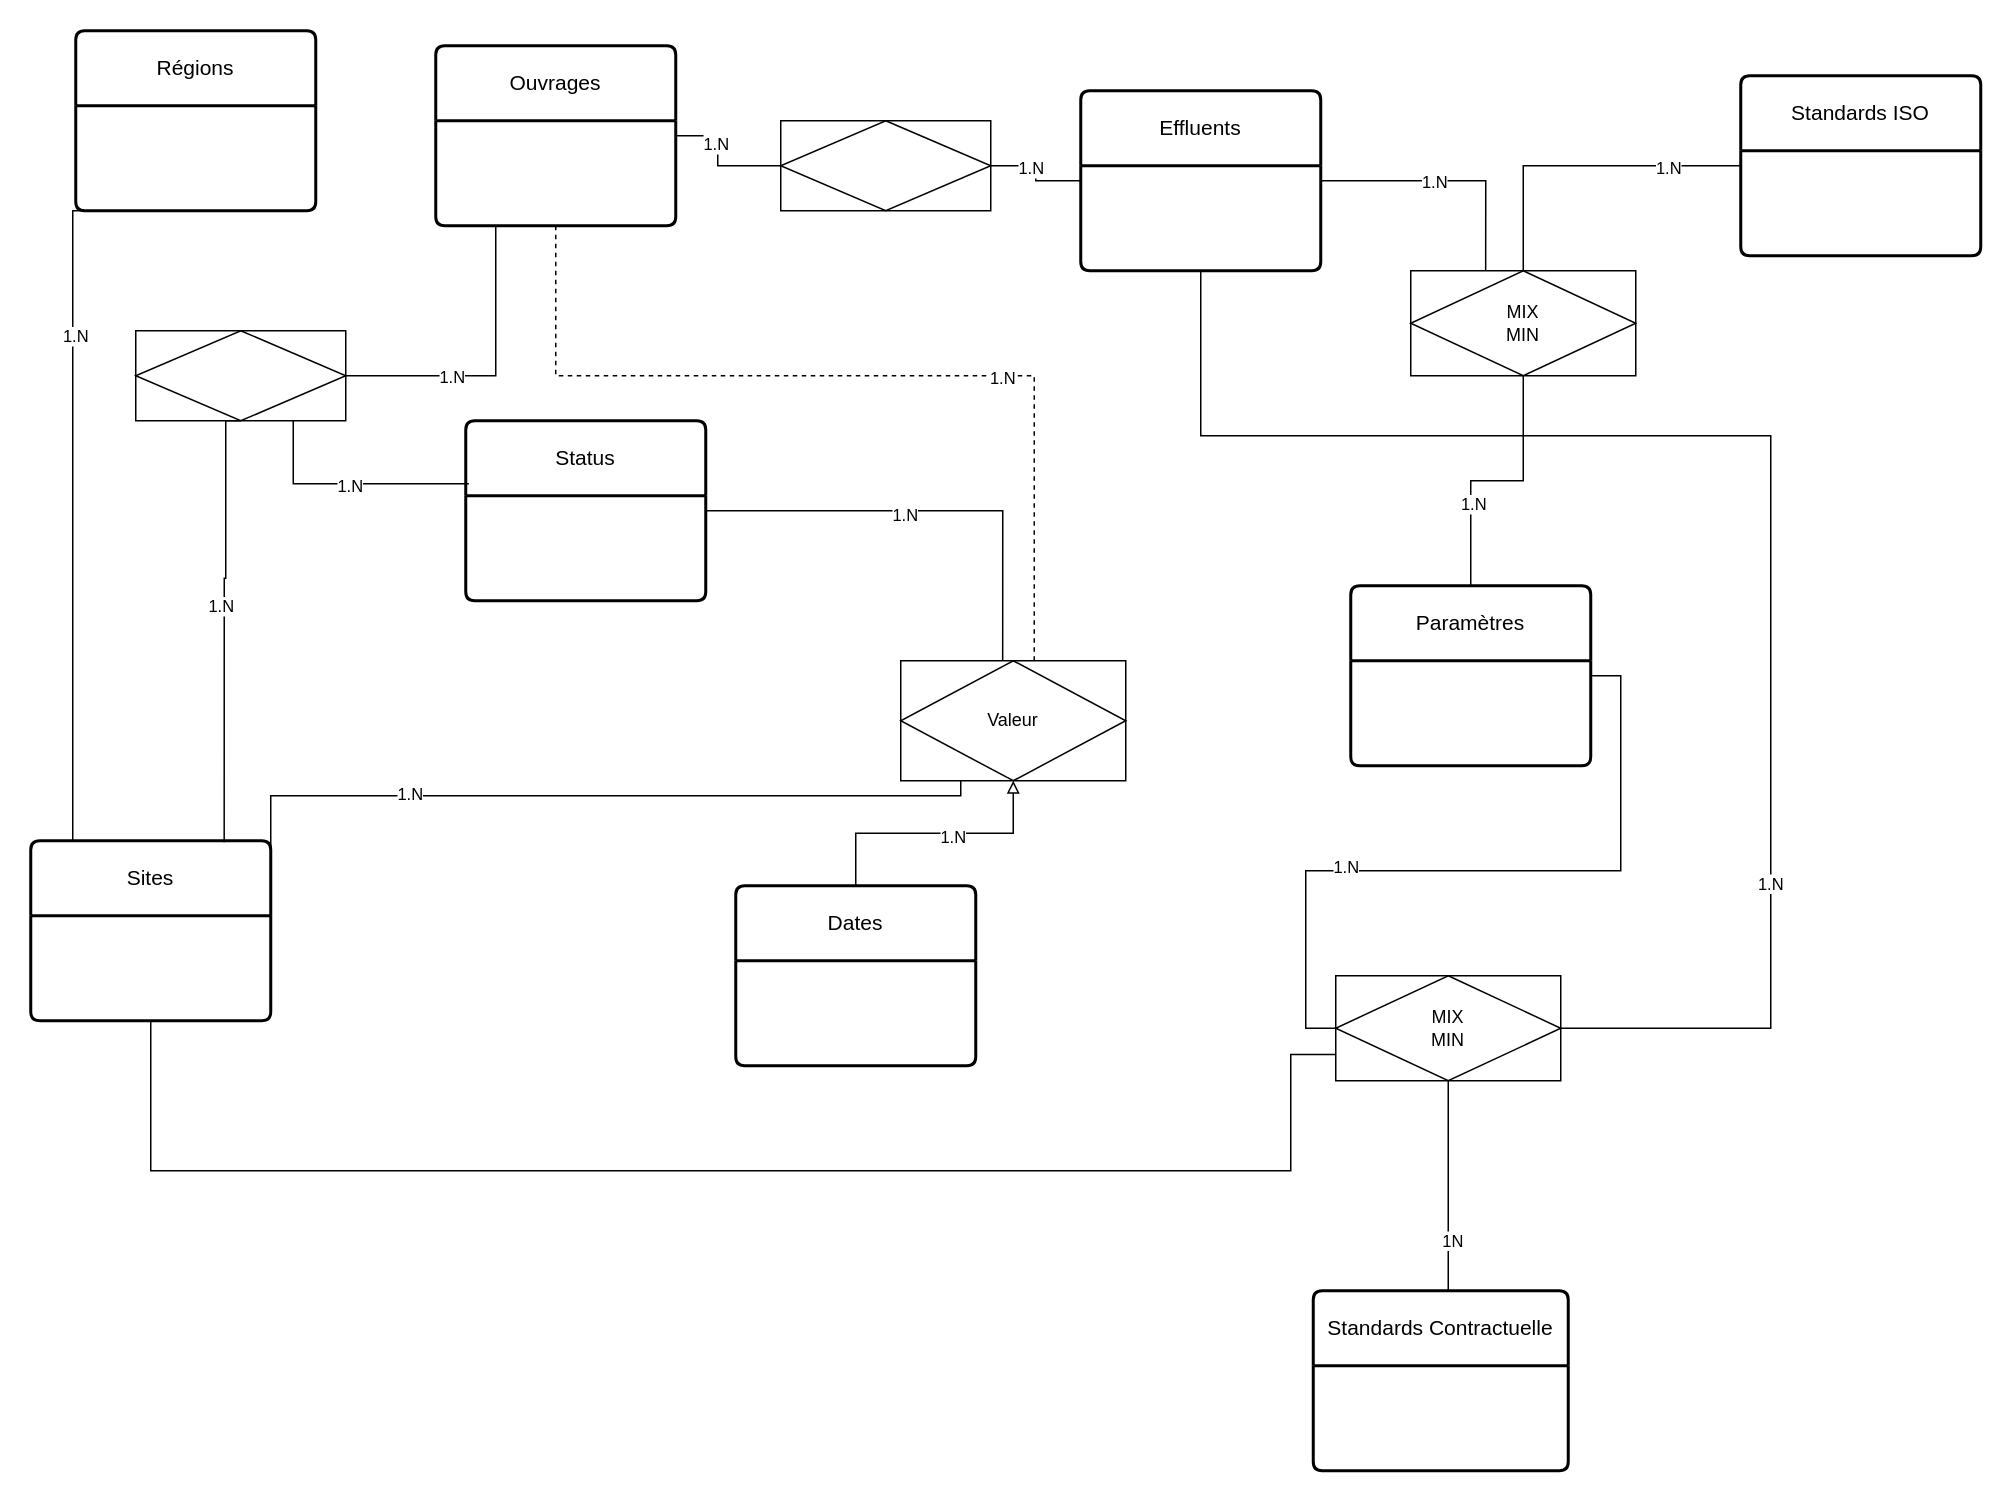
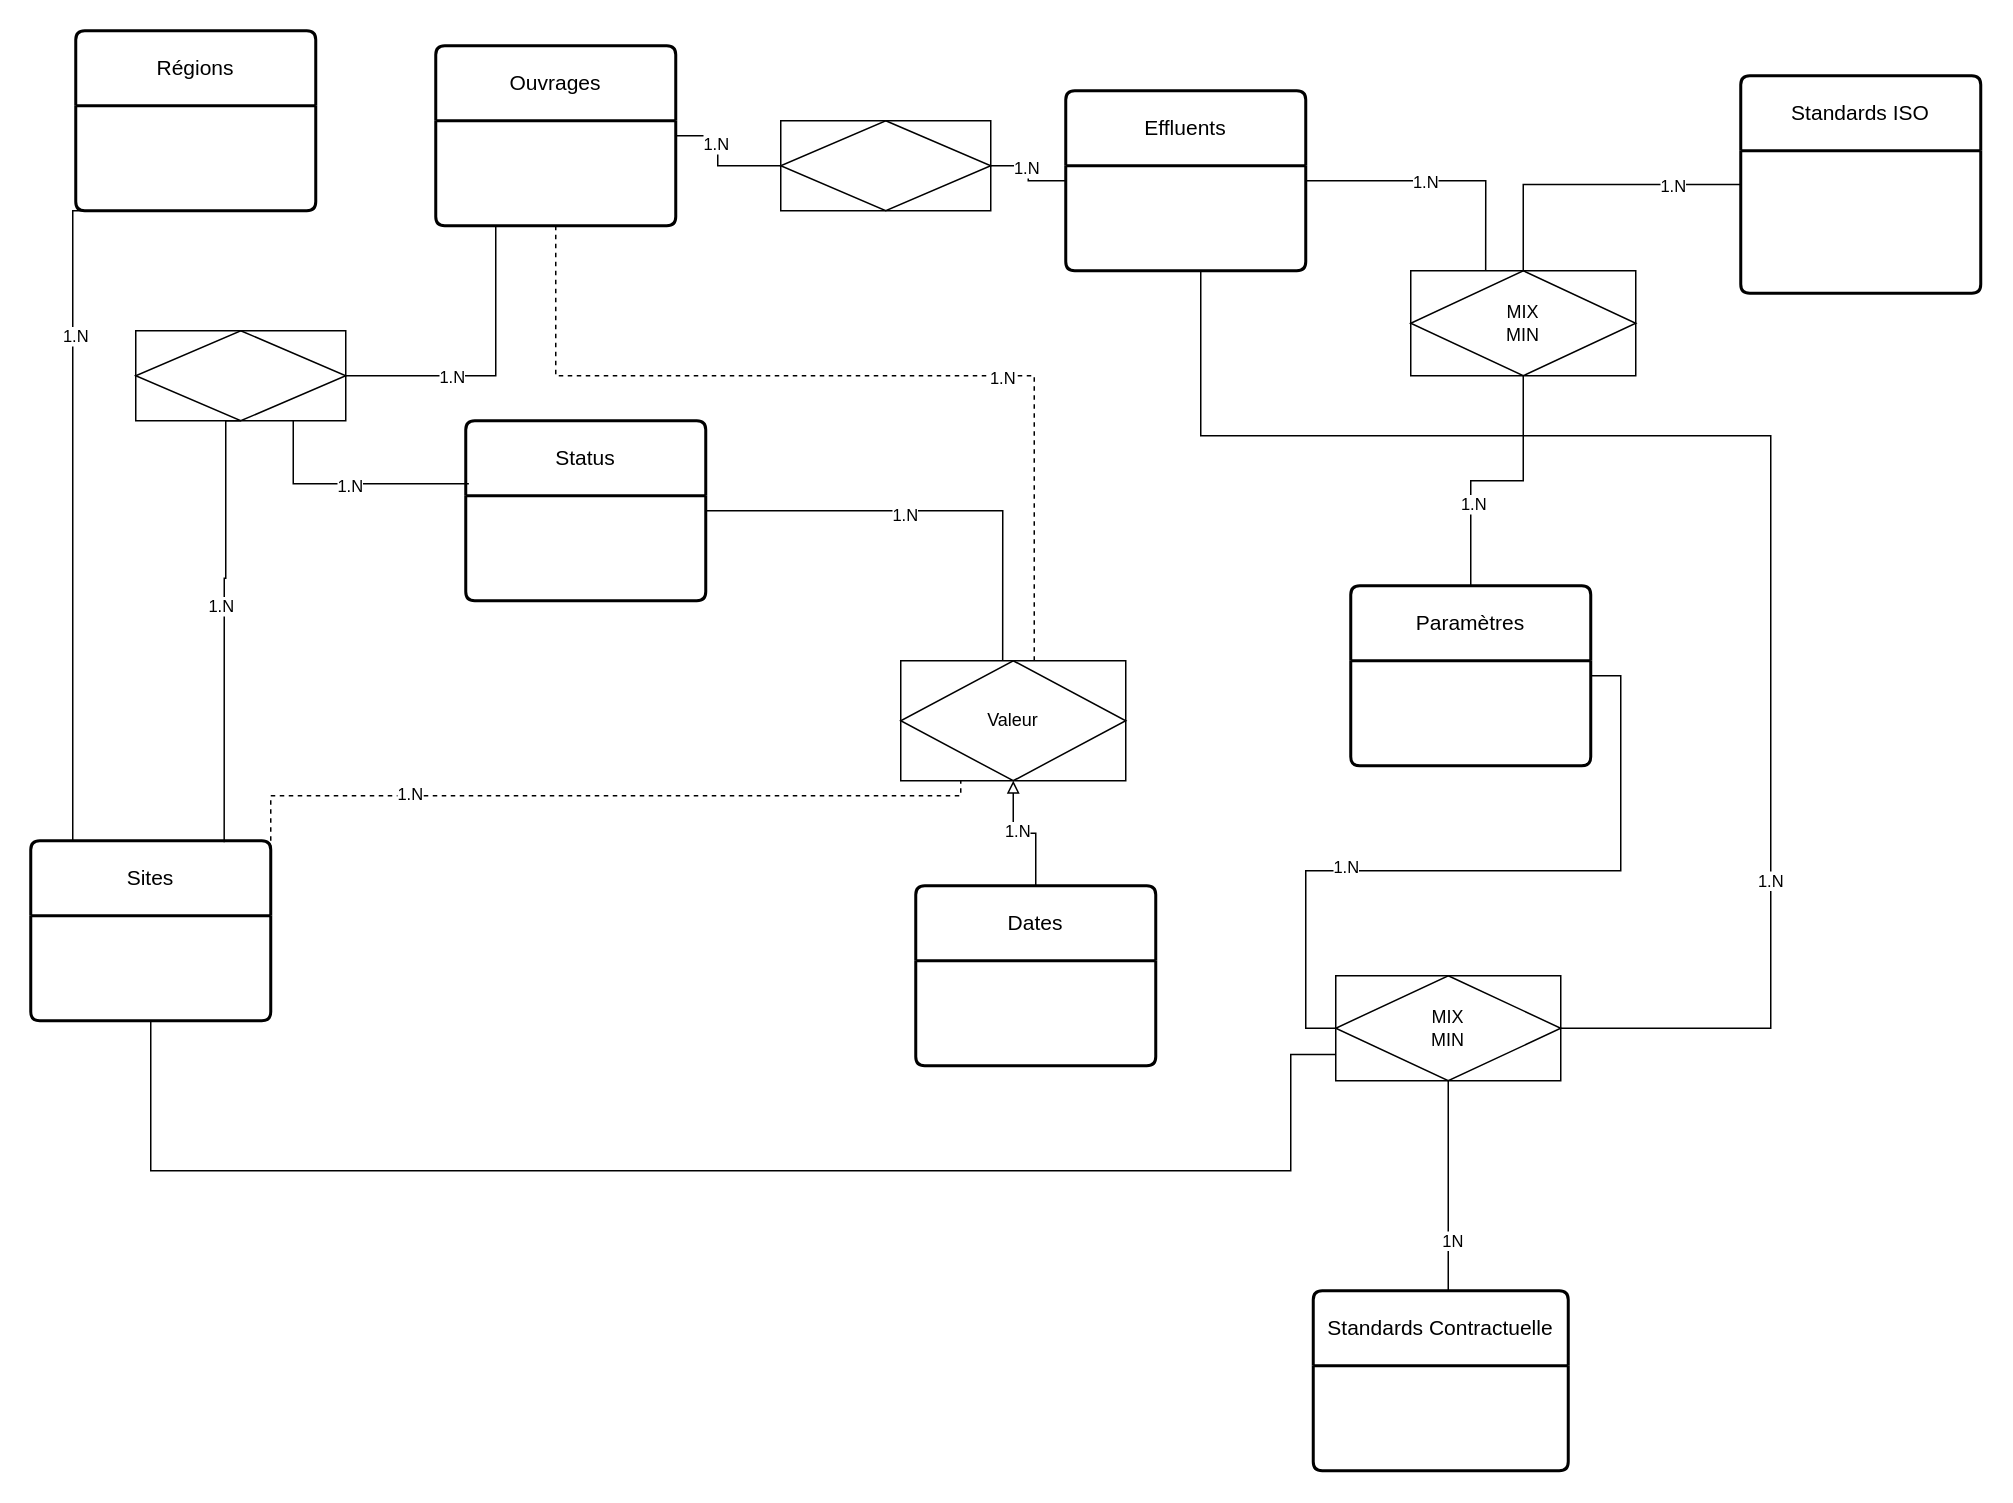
(1861, 166) -> (1861, 185)
(1201, 181) -> (1186, 181)
(698, 796) -> (698, 796)
(856, 976) -> (1036, 976)
